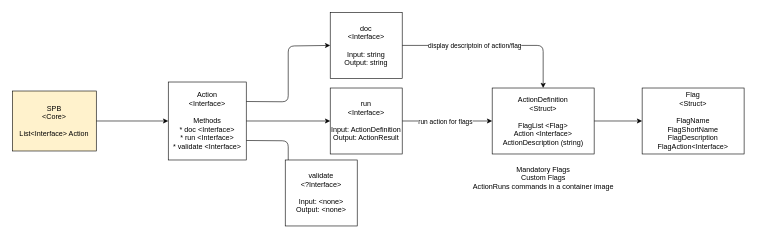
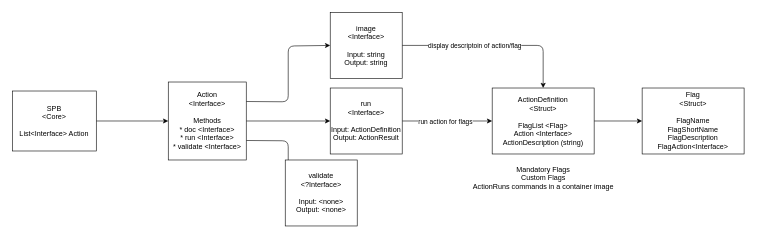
(366, 45) -> (366, 45)
(54, 121) -> (54, 121)
